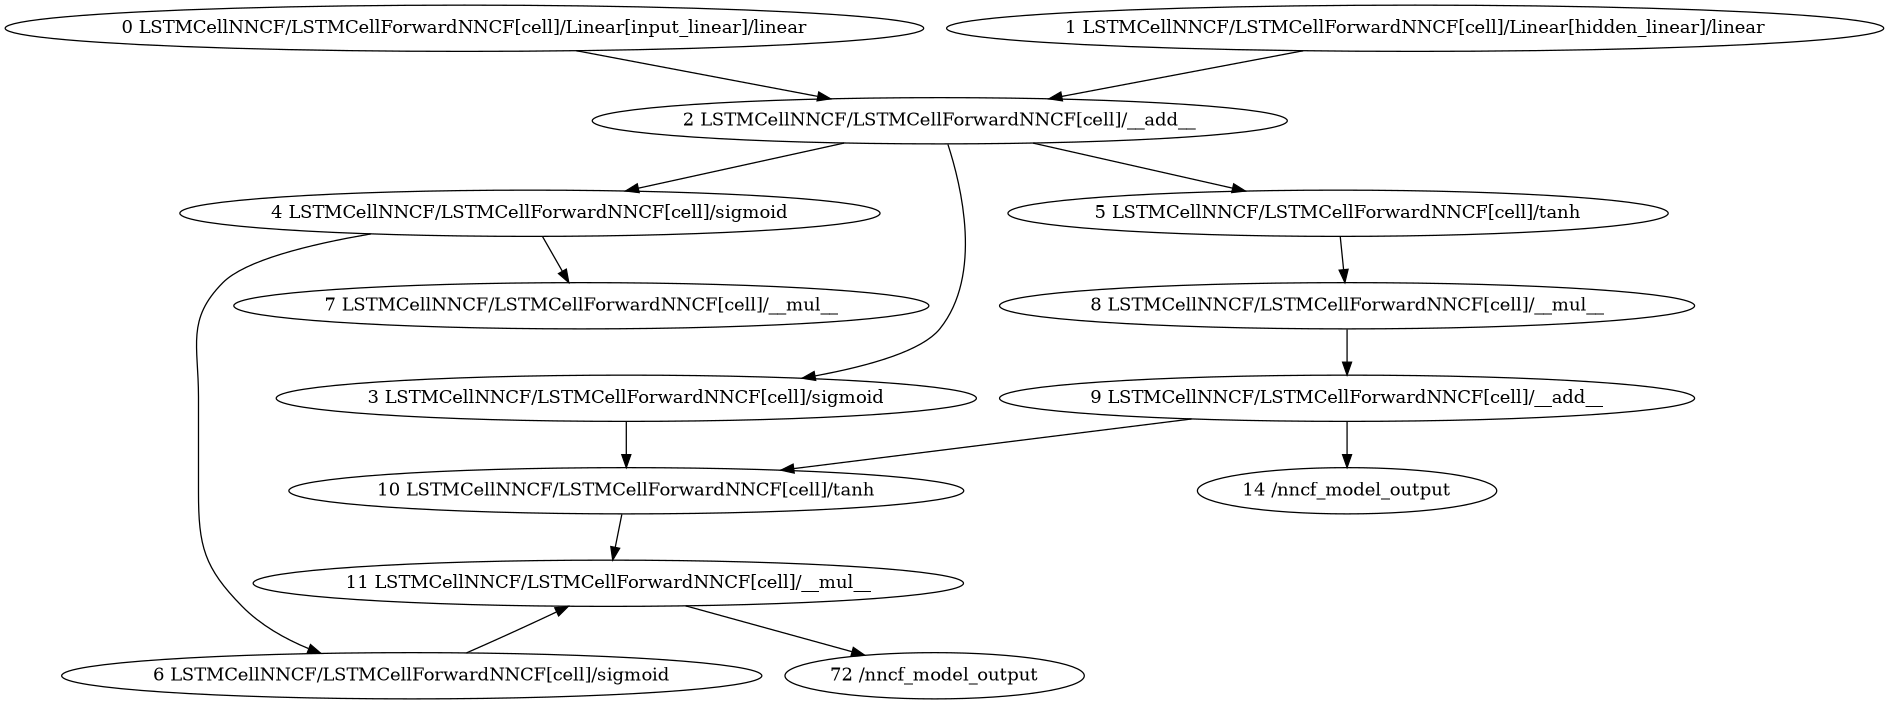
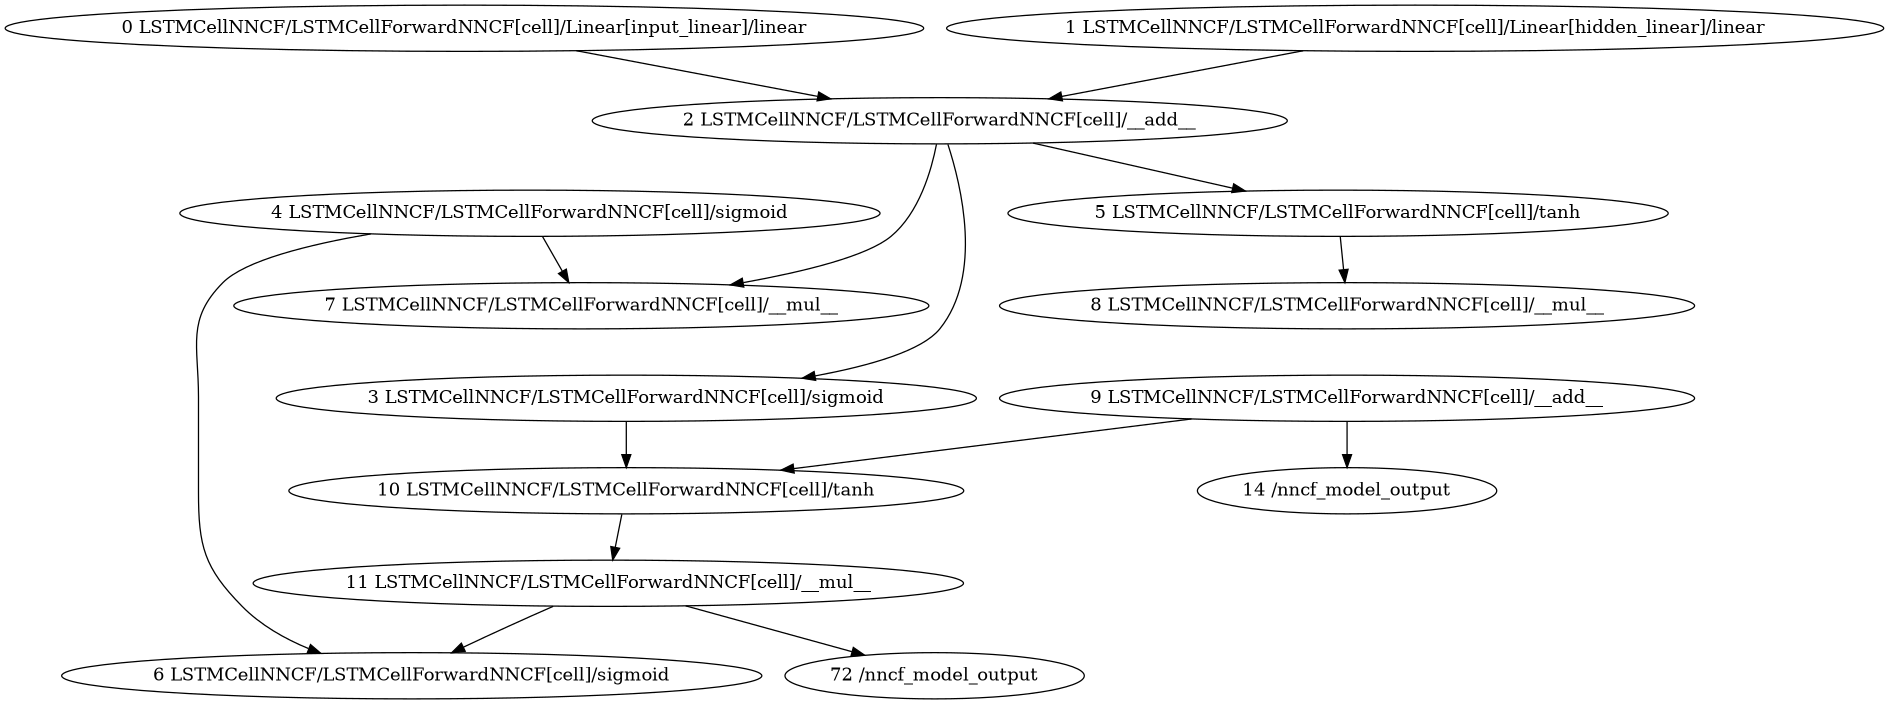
(741, 166) -> (869, 249)
(1347, 346) -> none
(512, 633) -> (508, 626)
